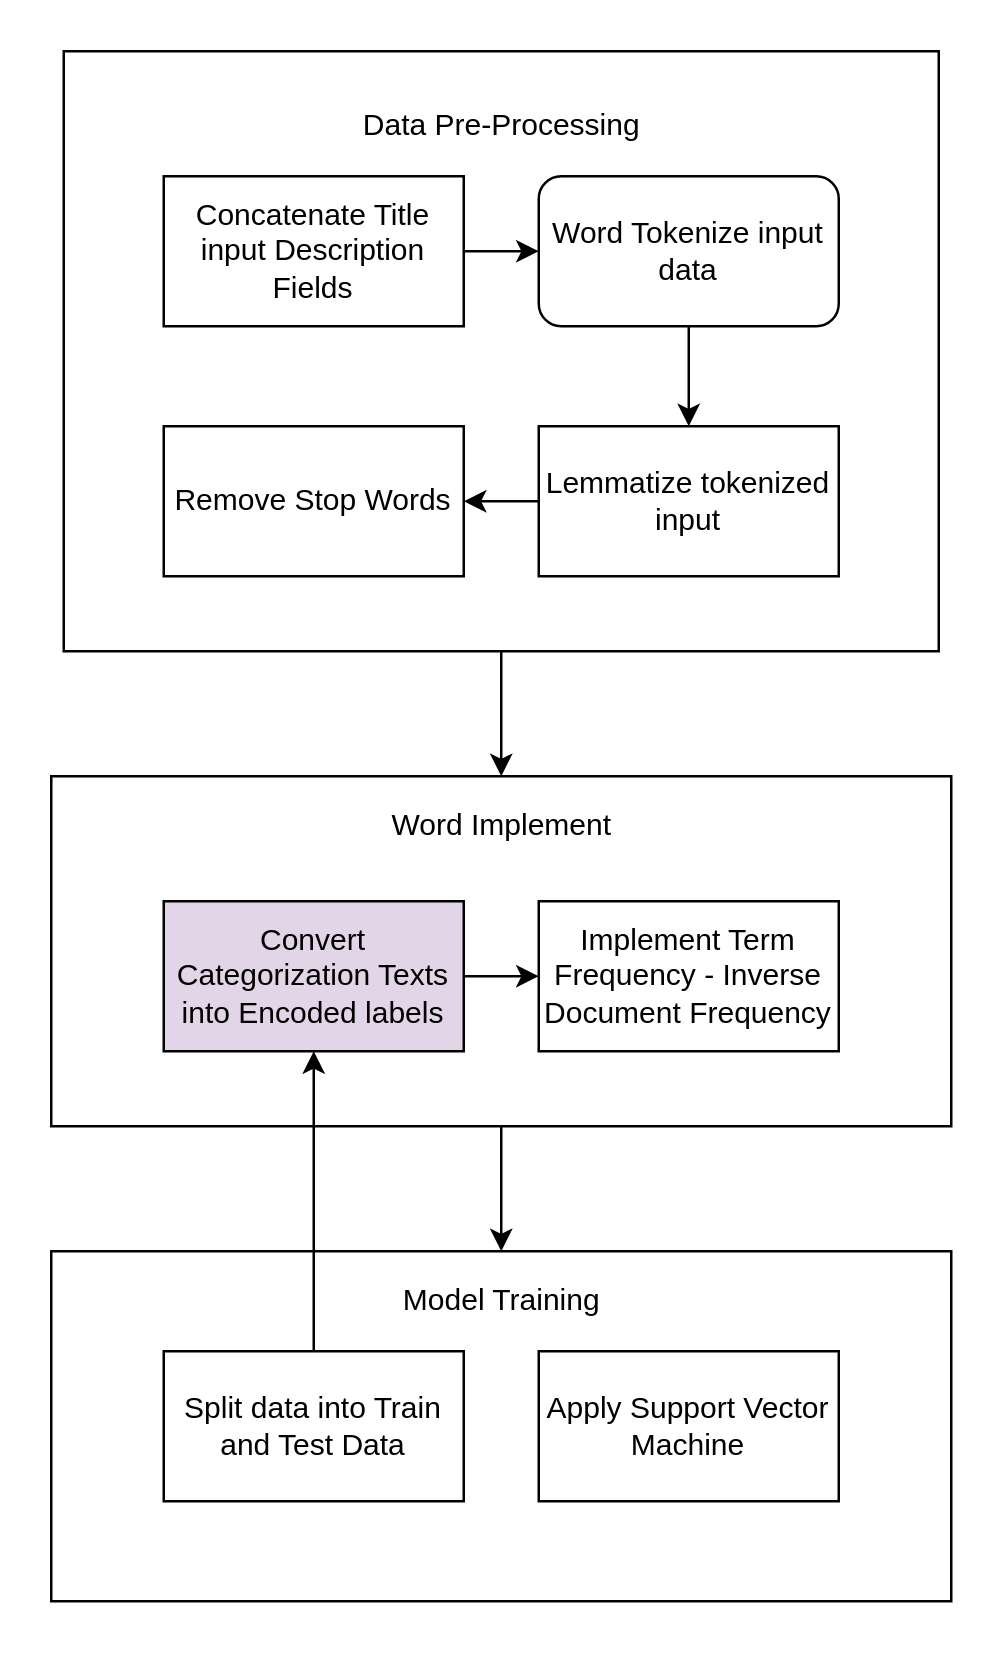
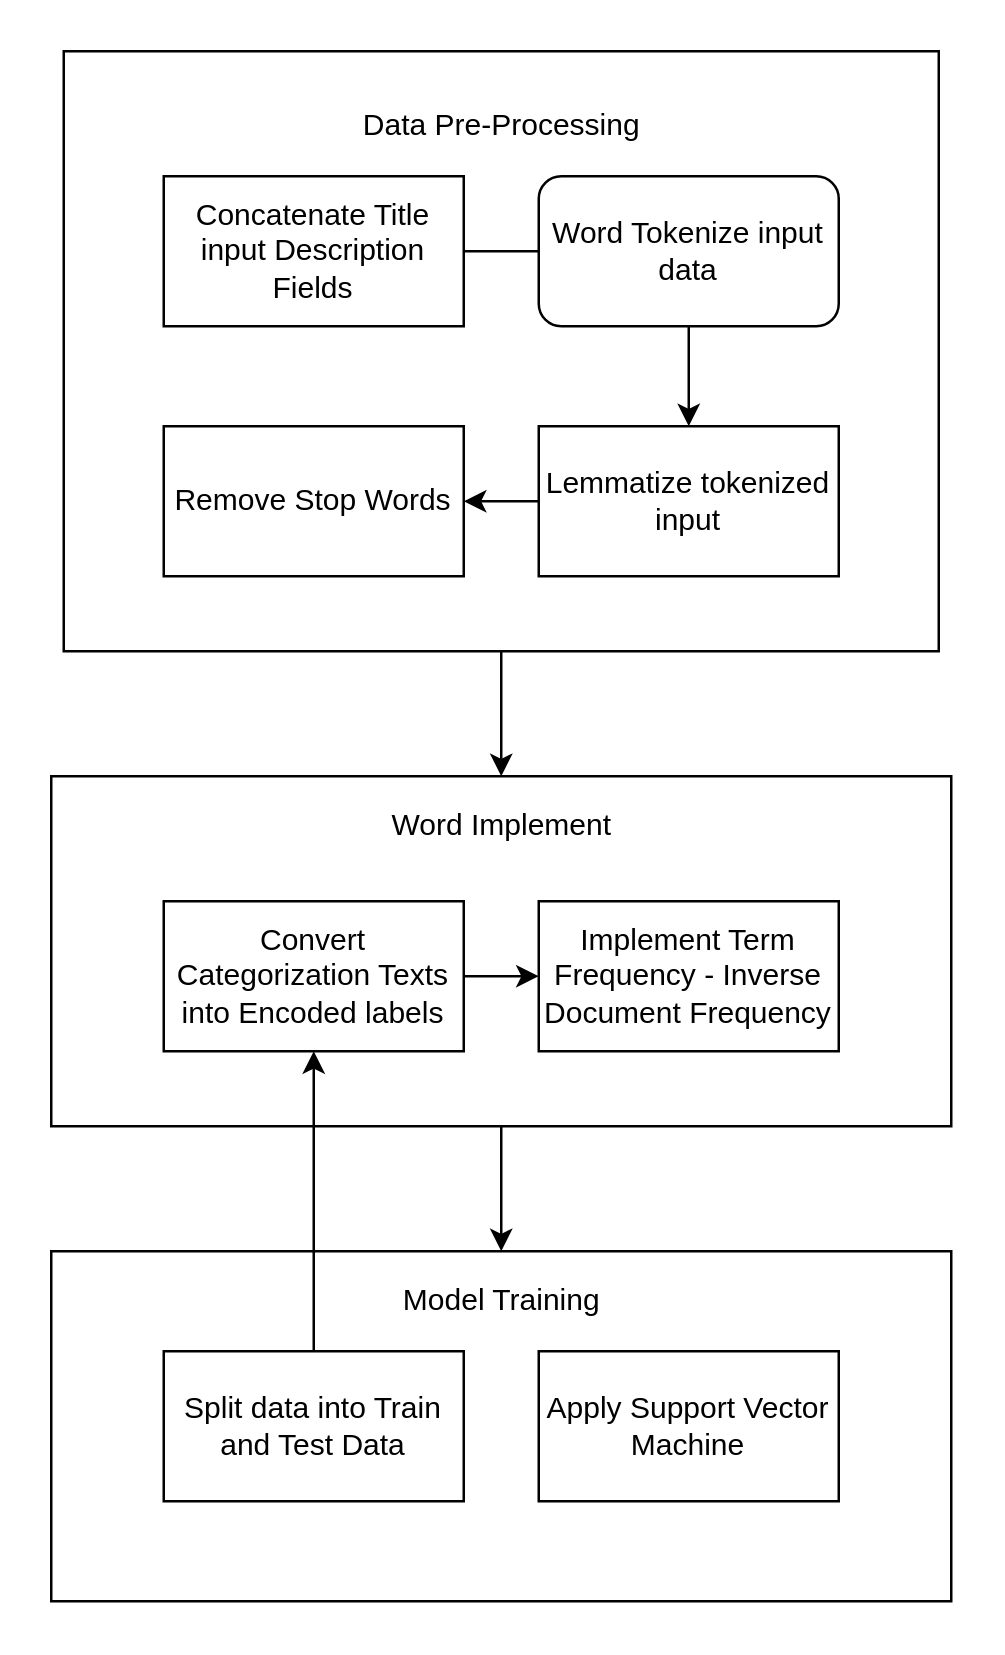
(520, 251) -> (527, 251)
(314, 976) -> (314, 976)
